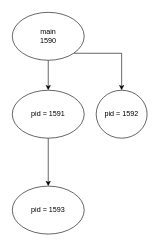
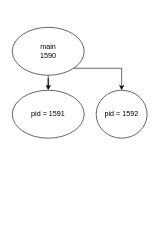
(48, 36) -> (48, 51)
(48, 180) -> none
(48, 210) -> none
